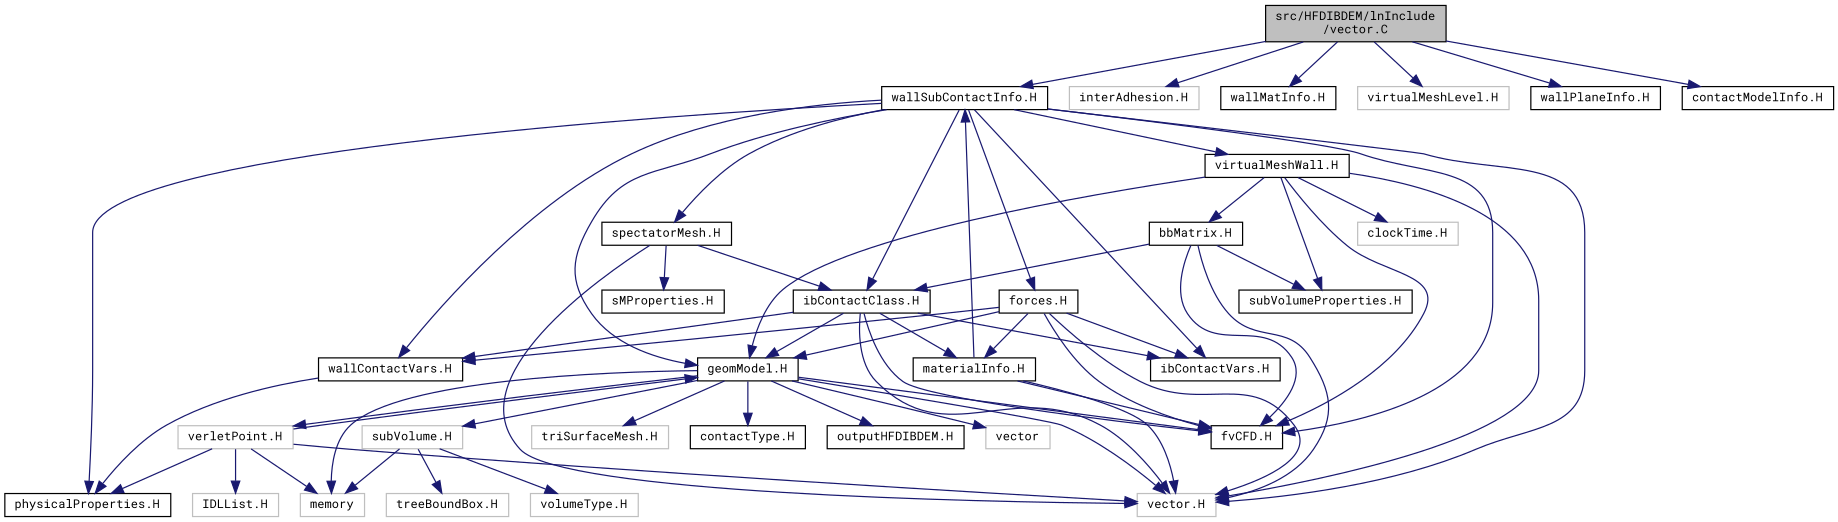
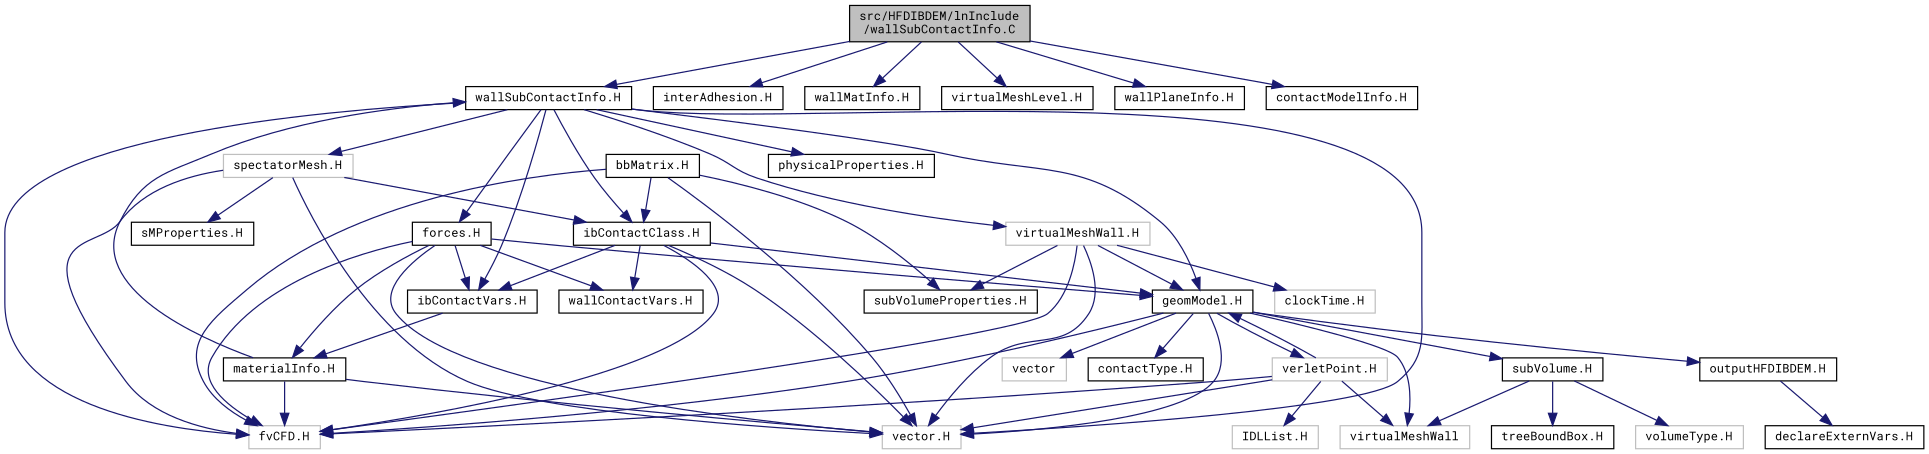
(1356, 24) -> (940, 24)
(1134, 98) -> (718, 98)
(1433, 98) -> (1017, 98)
(613, 164) -> none
(1277, 166) -> (1078, 234)
(1242, 196) -> none
(667, 234) -> (288, 166)
none -> (74, 298)
(921, 337) -> (384, 333)
(199, 409) -> none
(412, 437) -> (1553, 369)
(600, 437) -> none
(1247, 437) -> (285, 437)
none -> (1845, 437)
(167, 469) -> (803, 409)
(332, 505) -> (1405, 437)
(448, 505) -> (1553, 437)
